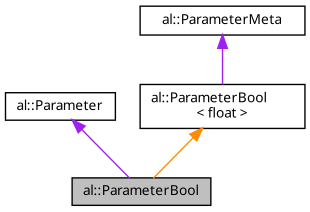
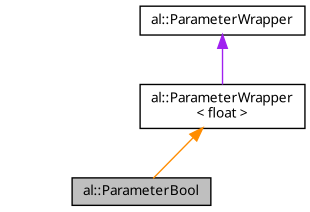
(223, 21) -> (223, 21)
(60, 106) -> none
(223, 106) -> (223, 106)
